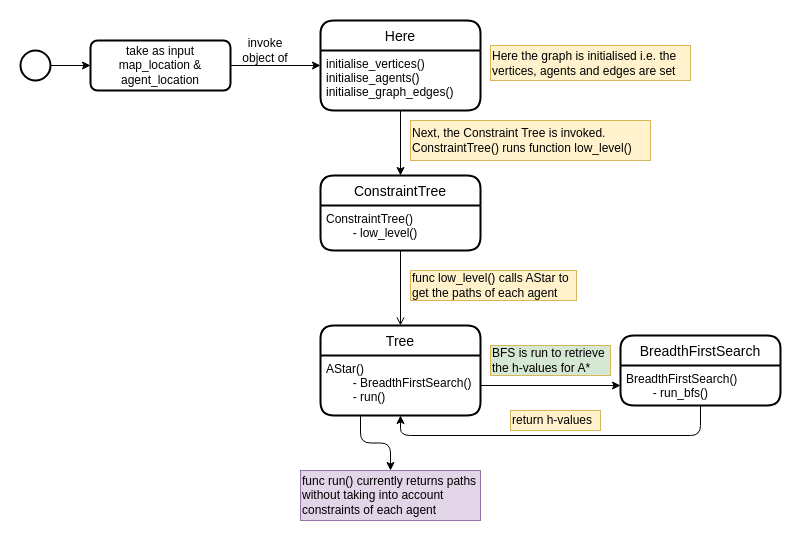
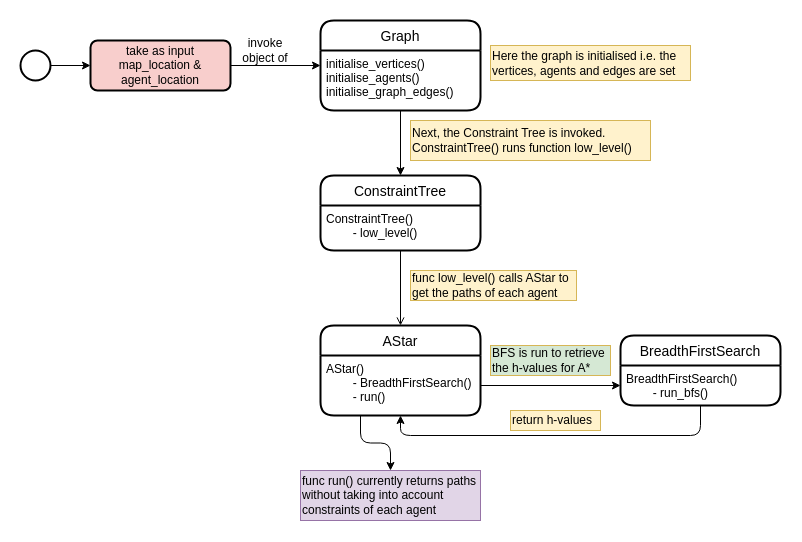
(400, 36) -> (400, 36)
(161, 66) -> (161, 66)
(400, 341) -> (400, 341)
